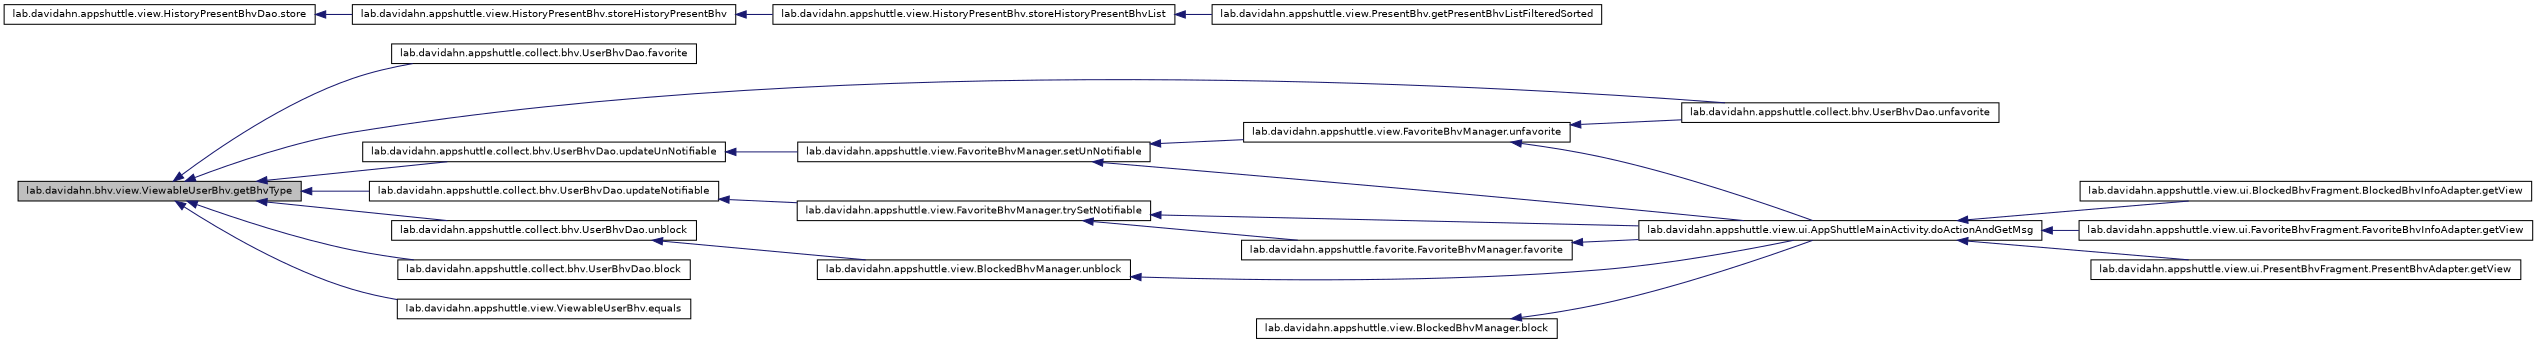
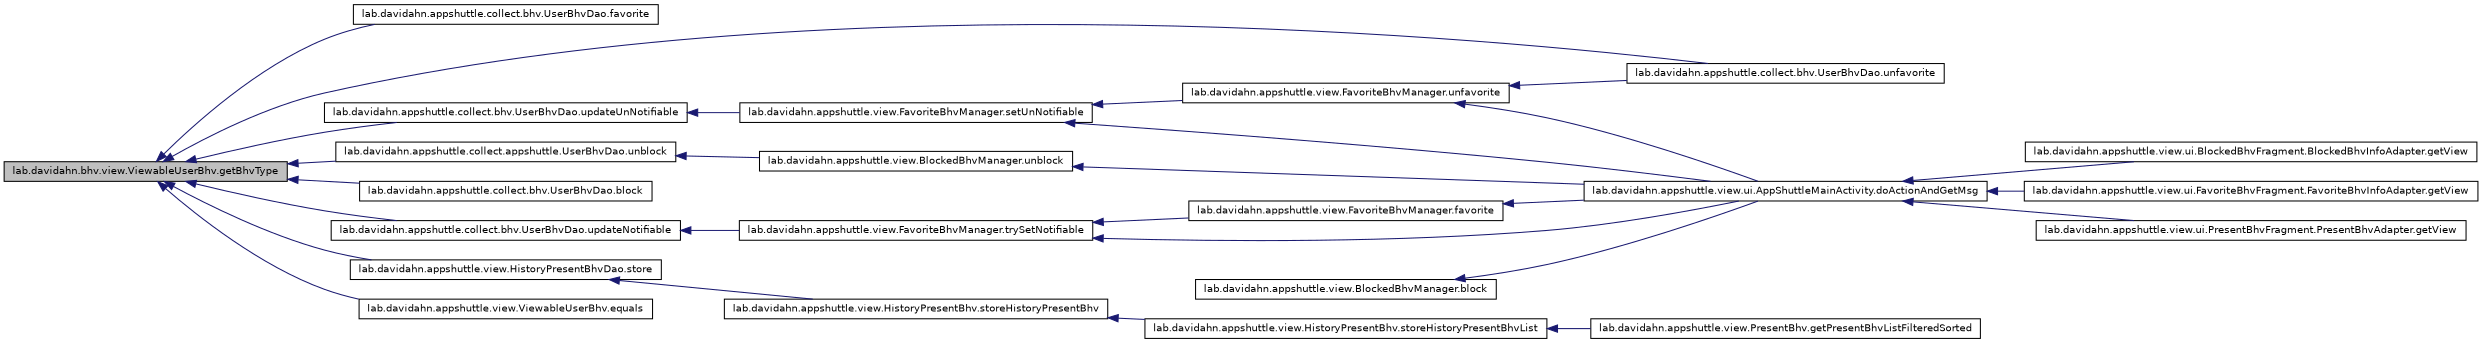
(544, 230) -> (506, 152)
none -> (269, 231)
(1407, 250) -> (1346, 211)
